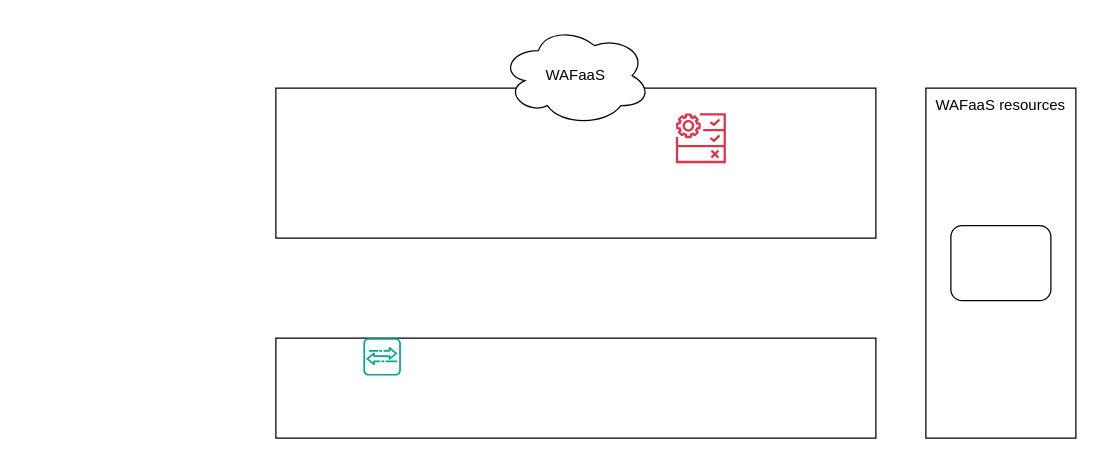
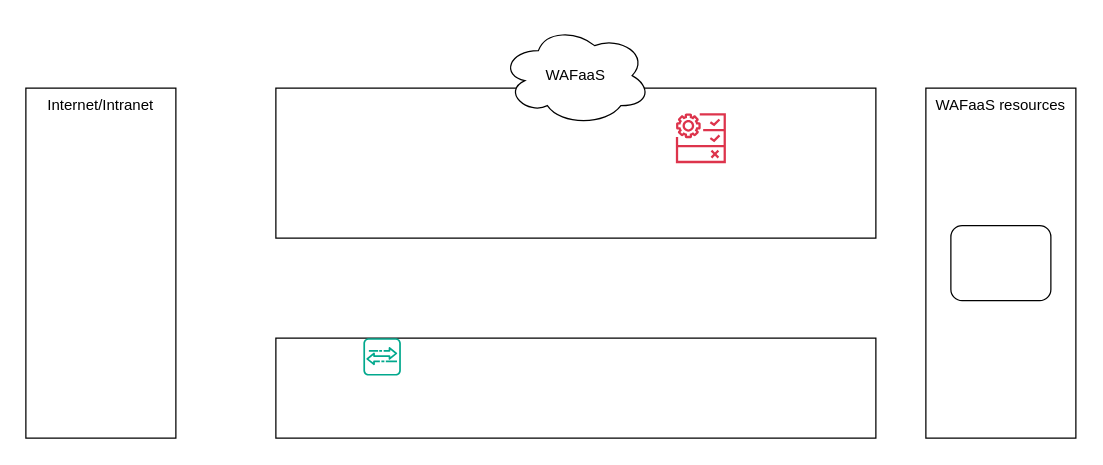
none -> (101, 263)
